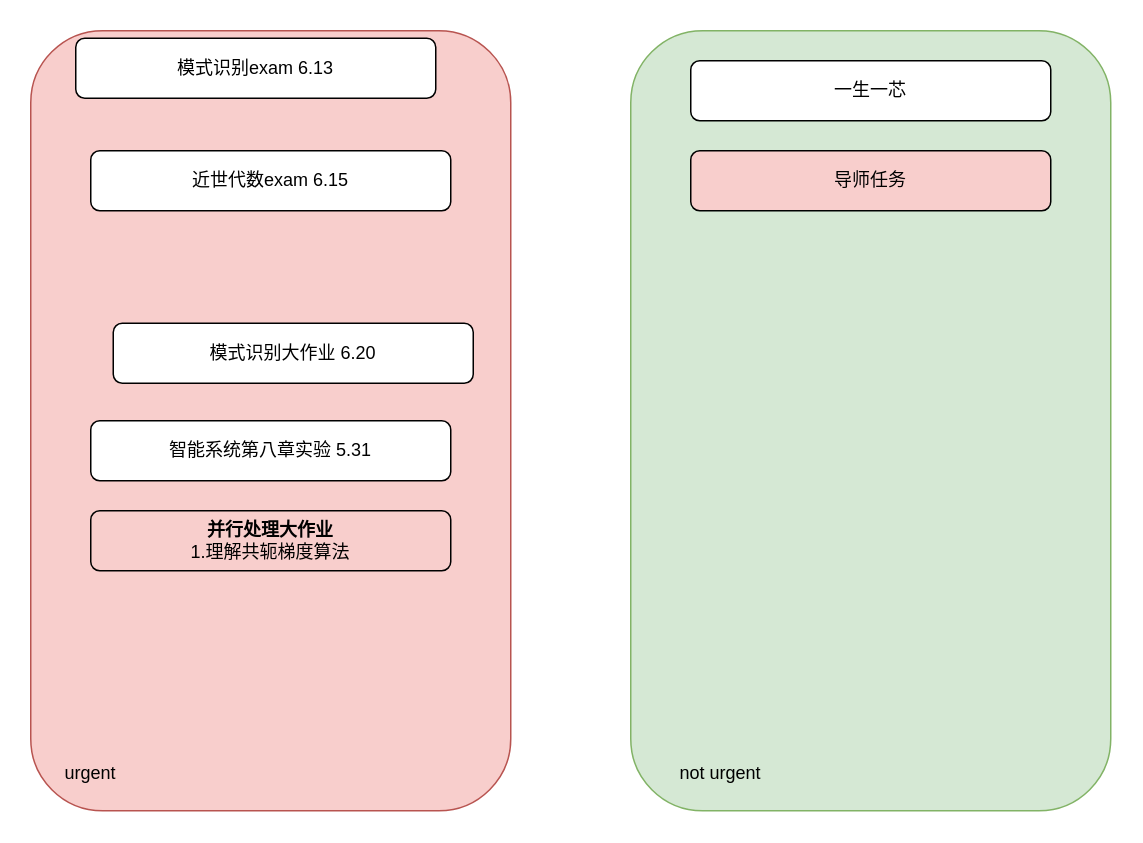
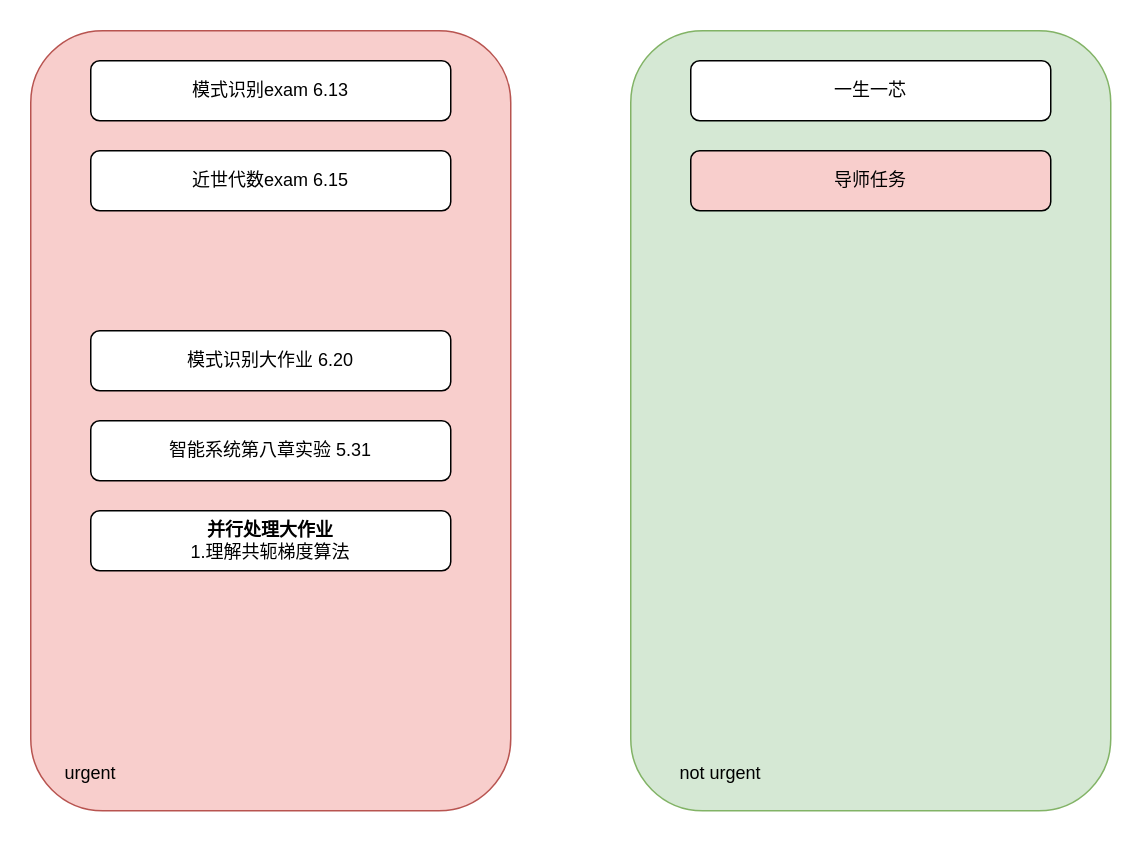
(256, 68) -> (271, 91)
(293, 353) -> (271, 361)
(271, 541) -> (271, 541)
